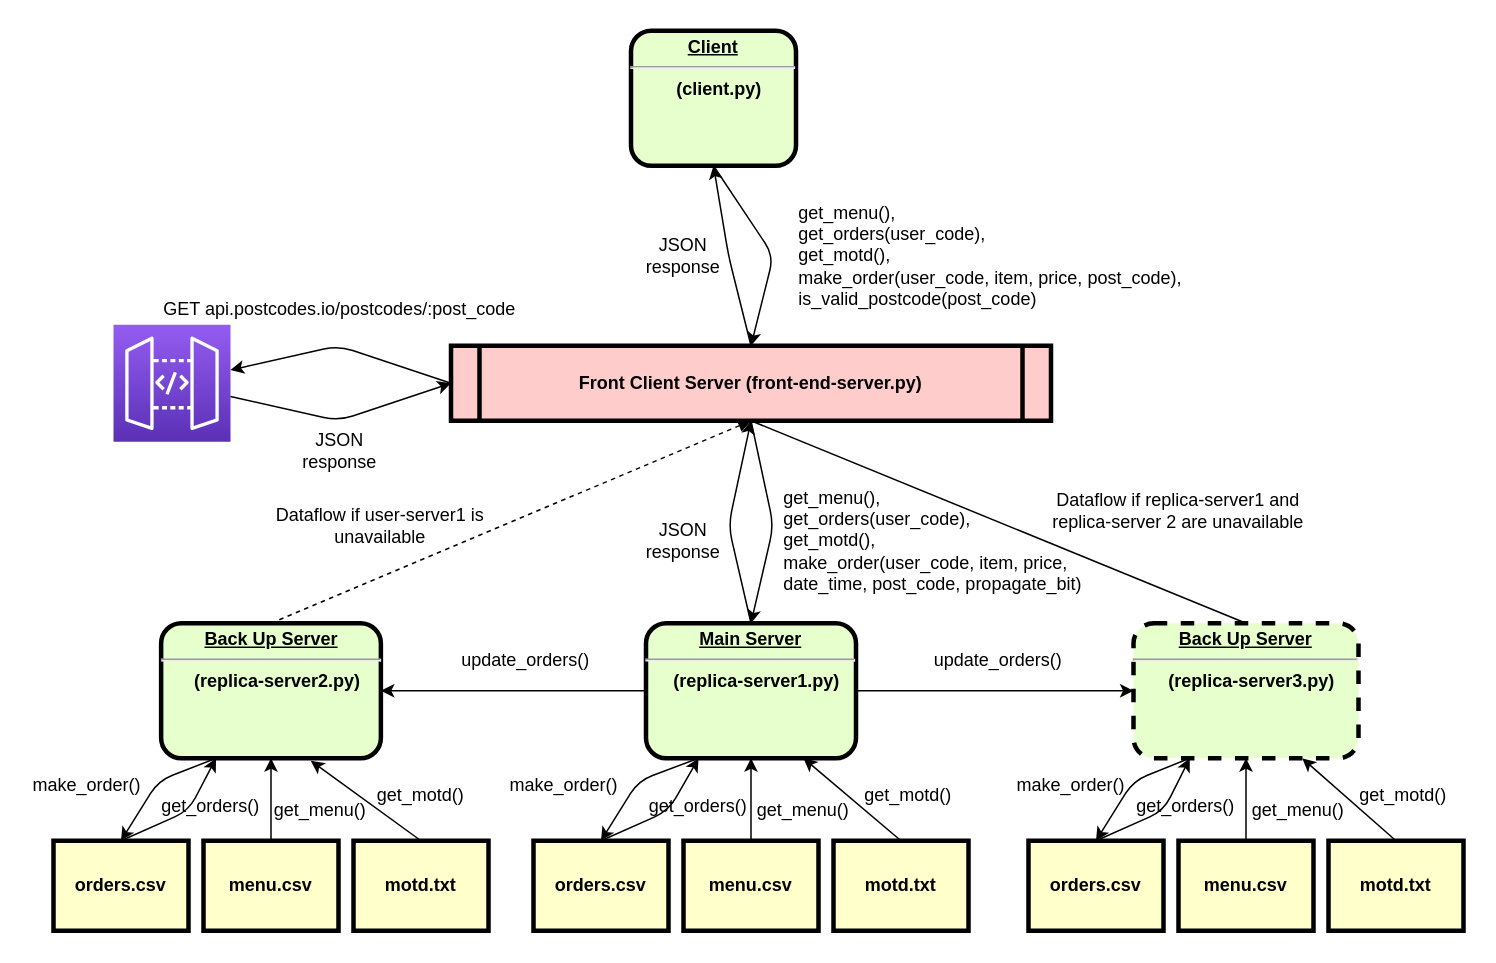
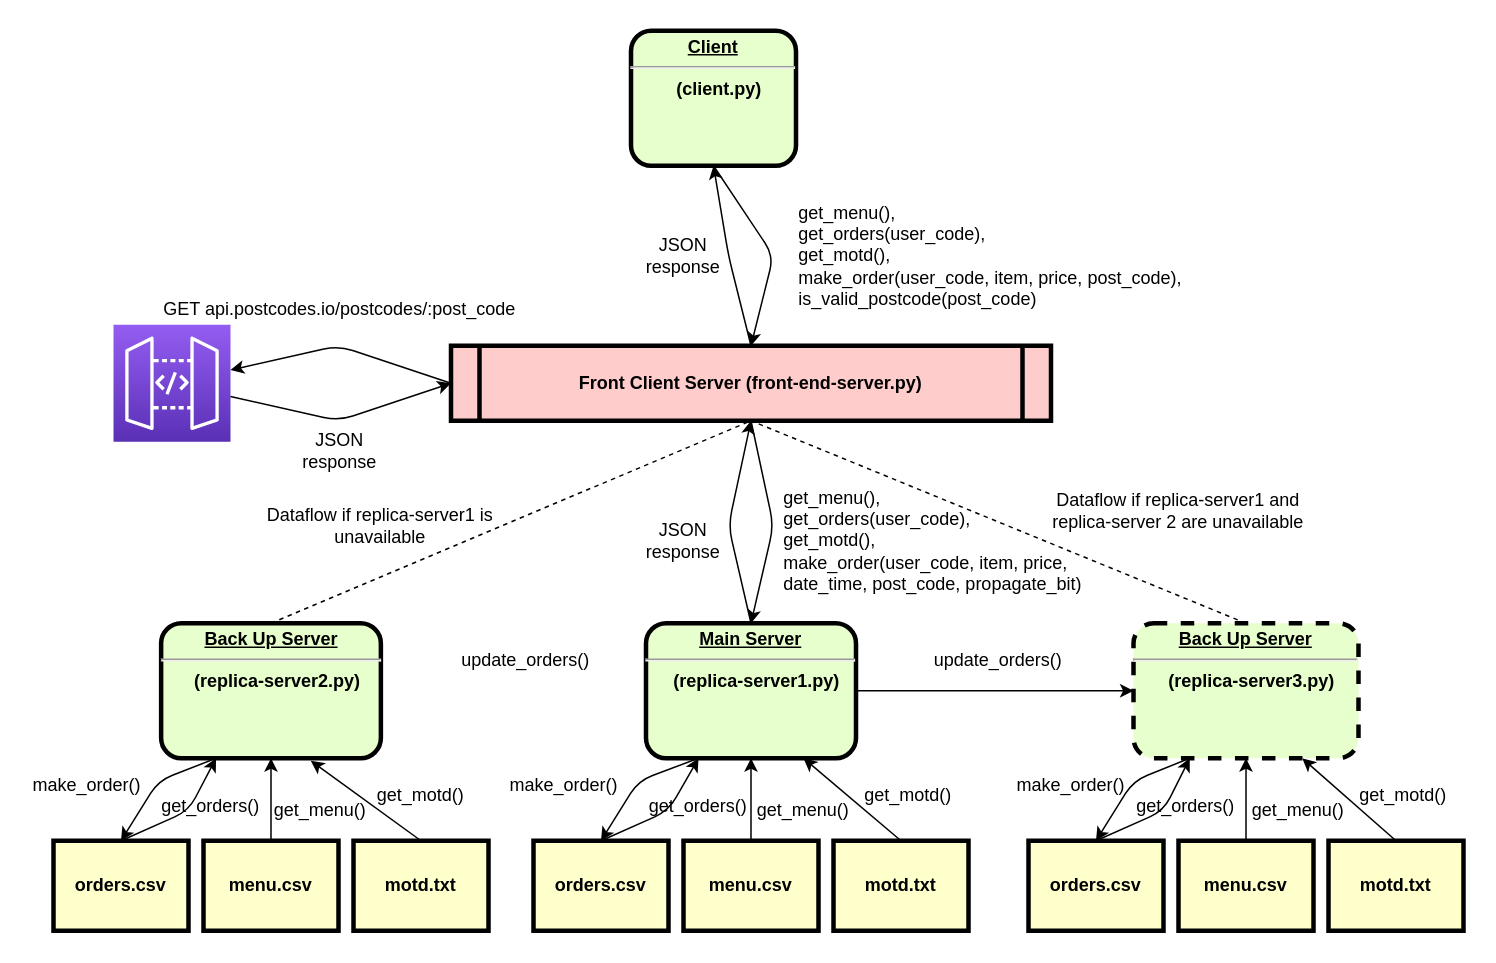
(738, 426) -> (742, 424)
(998, 522) -> (998, 522)
(380, 526) -> (380, 526)
(517, 691) -> none
